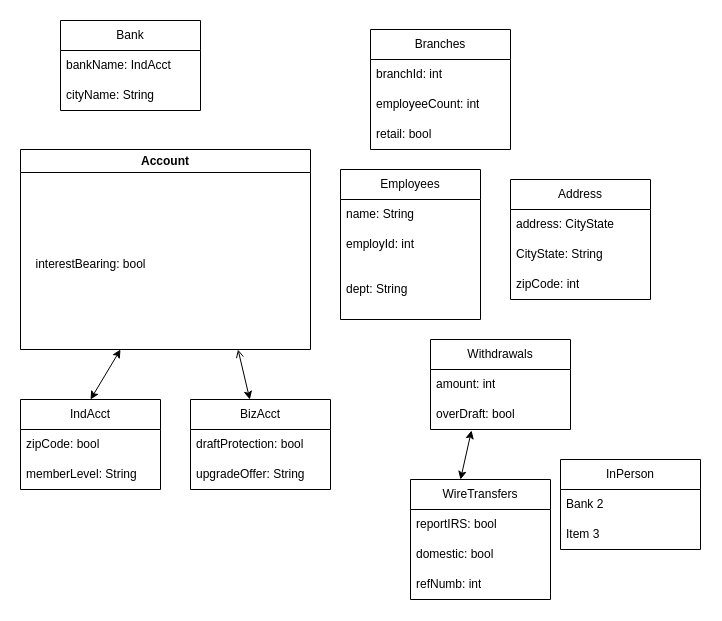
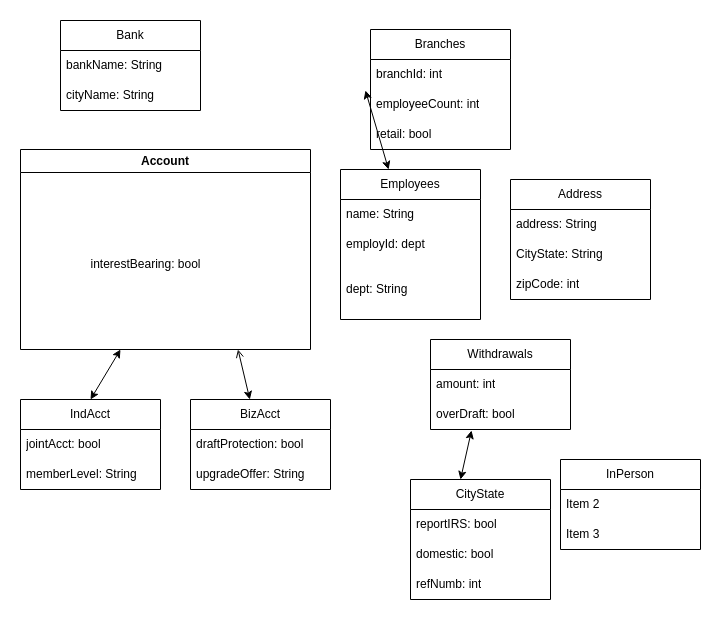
(121, 66) -> (116, 66)
none -> (379, 138)
(572, 225) -> (562, 225)
(384, 245) -> (389, 245)
(91, 265) -> (146, 265)
(64, 445) -> (71, 445)
(481, 495) -> (481, 495)
(585, 505) -> (585, 505)
